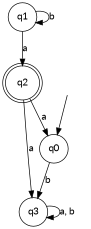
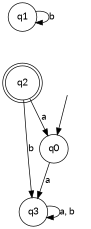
(23, 45) -> none
(31, 149) -> (31, 149)
(48, 180) -> (48, 180)
